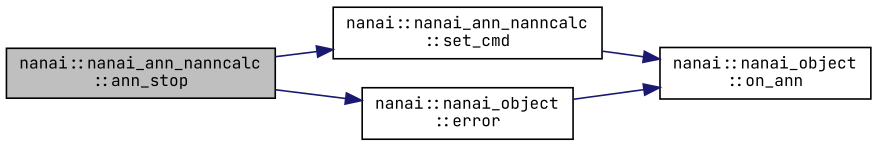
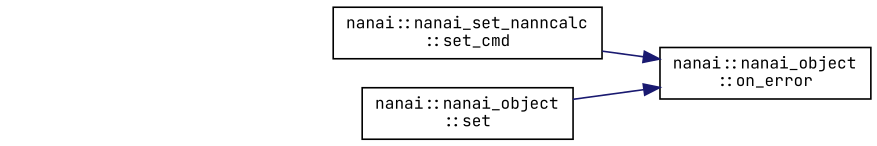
(468, 33) -> (468, 33)
(141, 73) -> none
(765, 73) -> (765, 73)
(468, 113) -> (468, 113)
